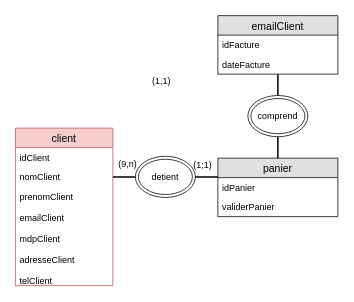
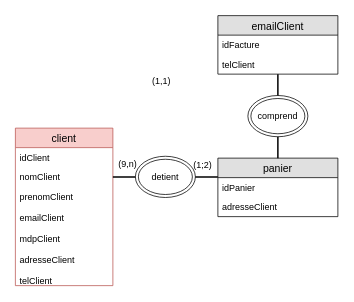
(250, 65) -> (241, 65)
(203, 165) -> (203, 165)
(251, 207) -> (252, 207)
